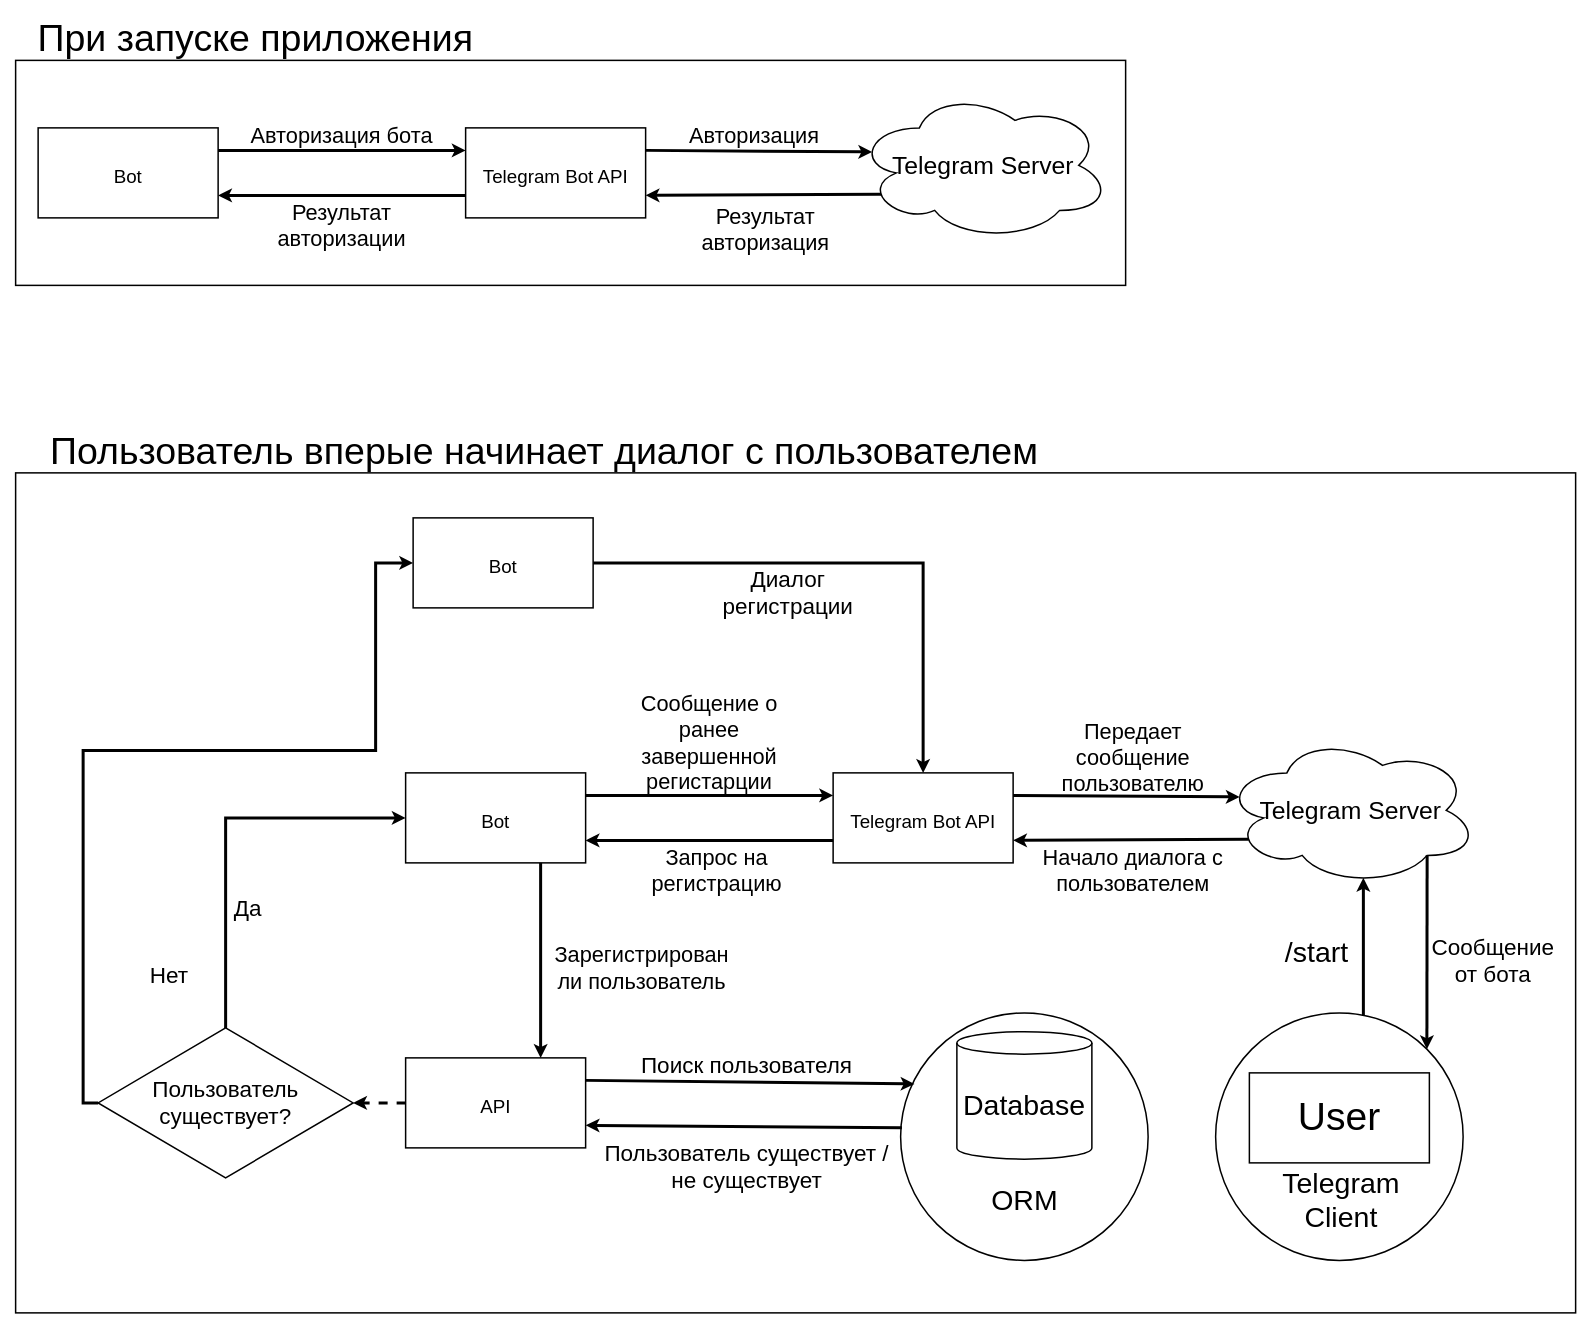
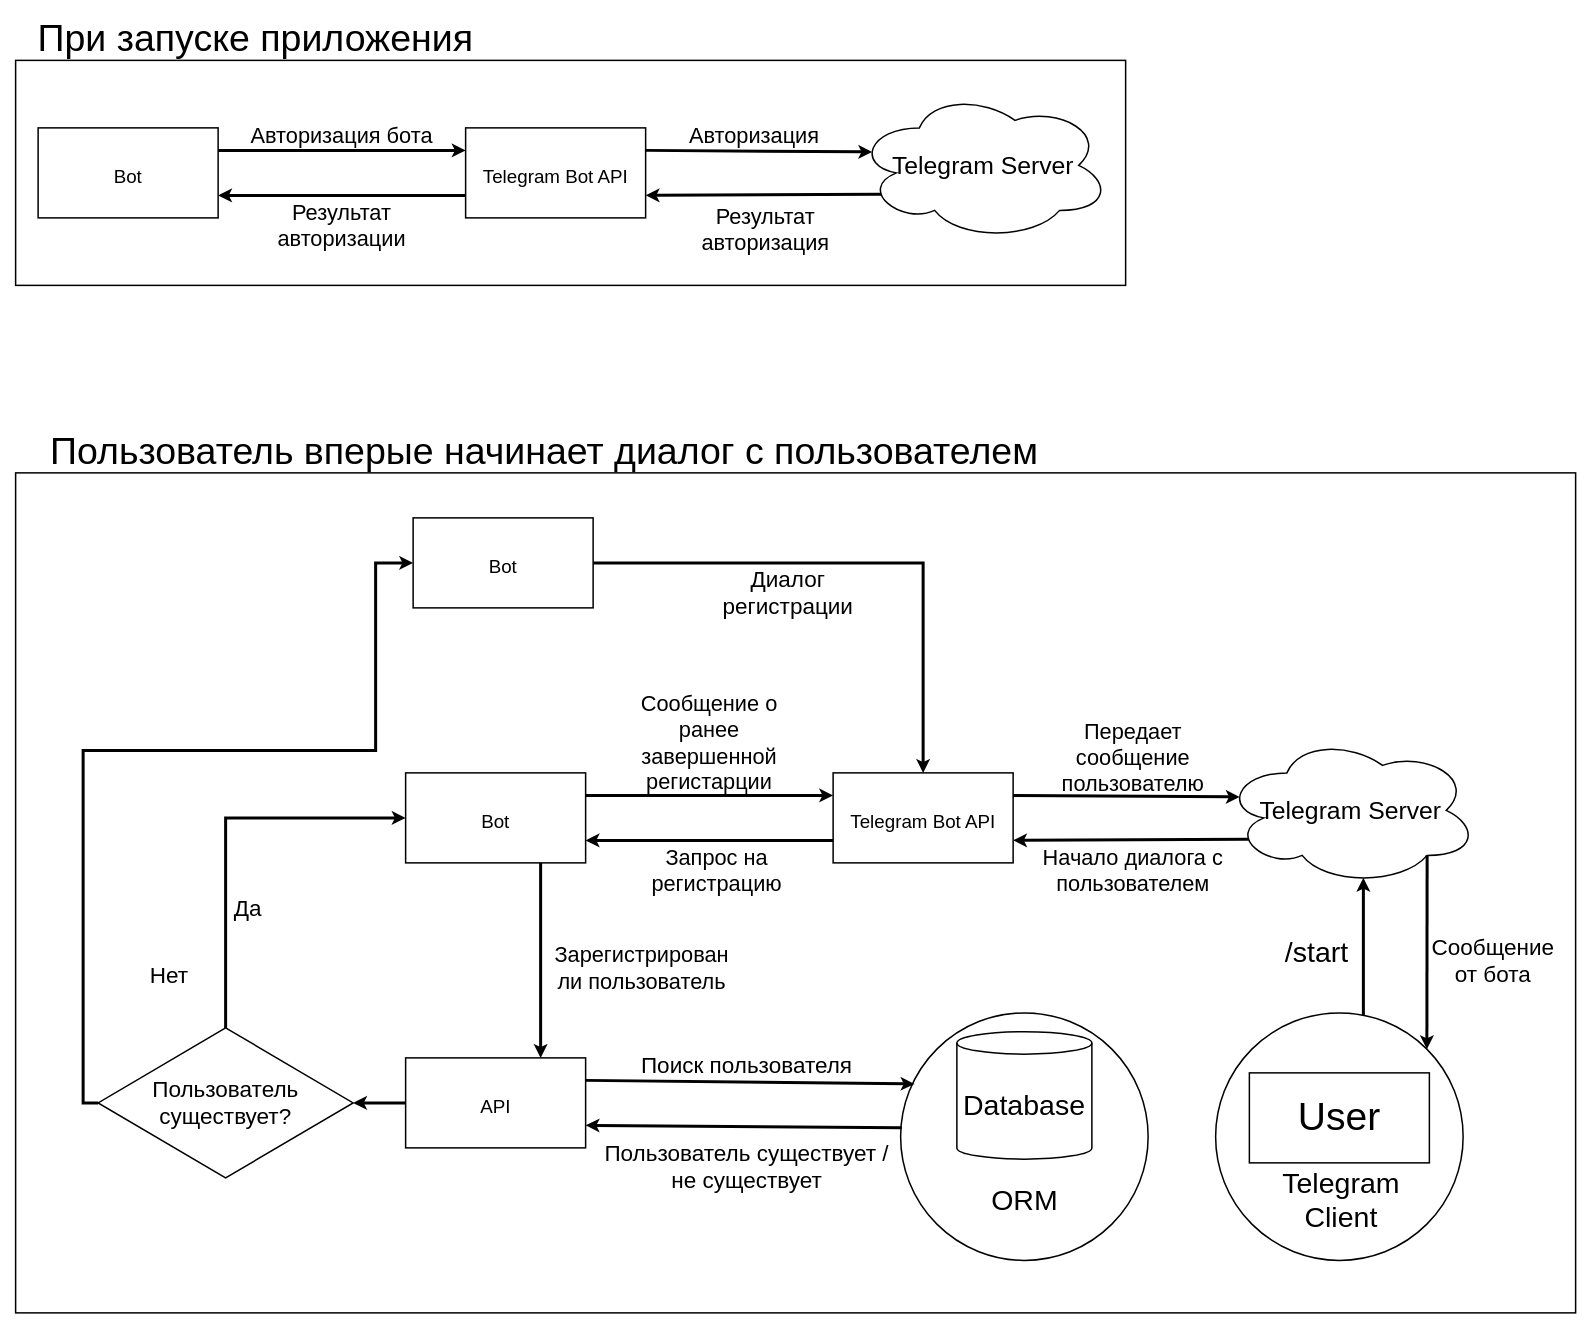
(386, 1103) -> (386, 1103)
